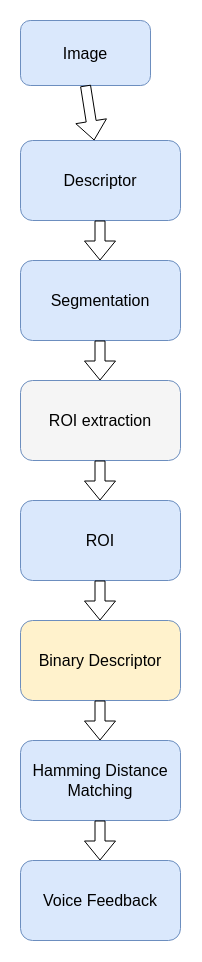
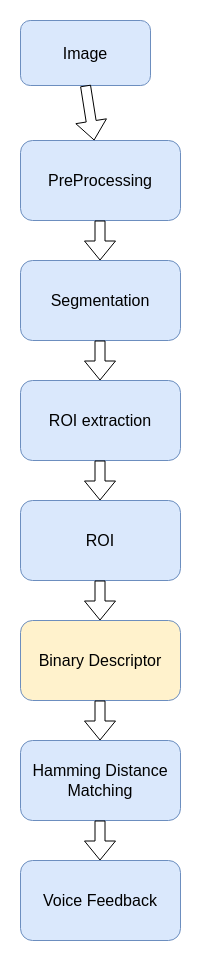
(101, 181) -> (101, 181)
(101, 421) -> (101, 421)
